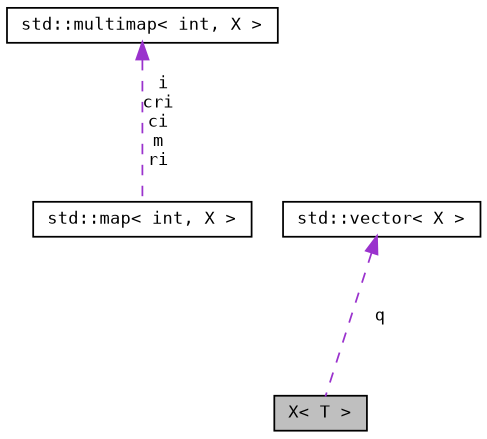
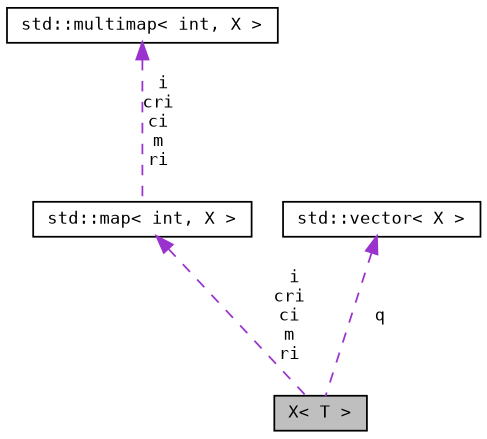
none -> (238, 323)
